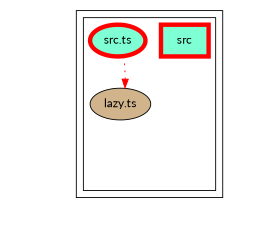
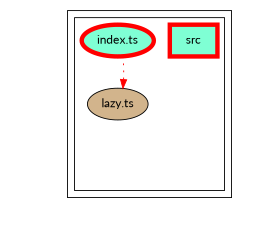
(118, 41) -> (118, 41)
